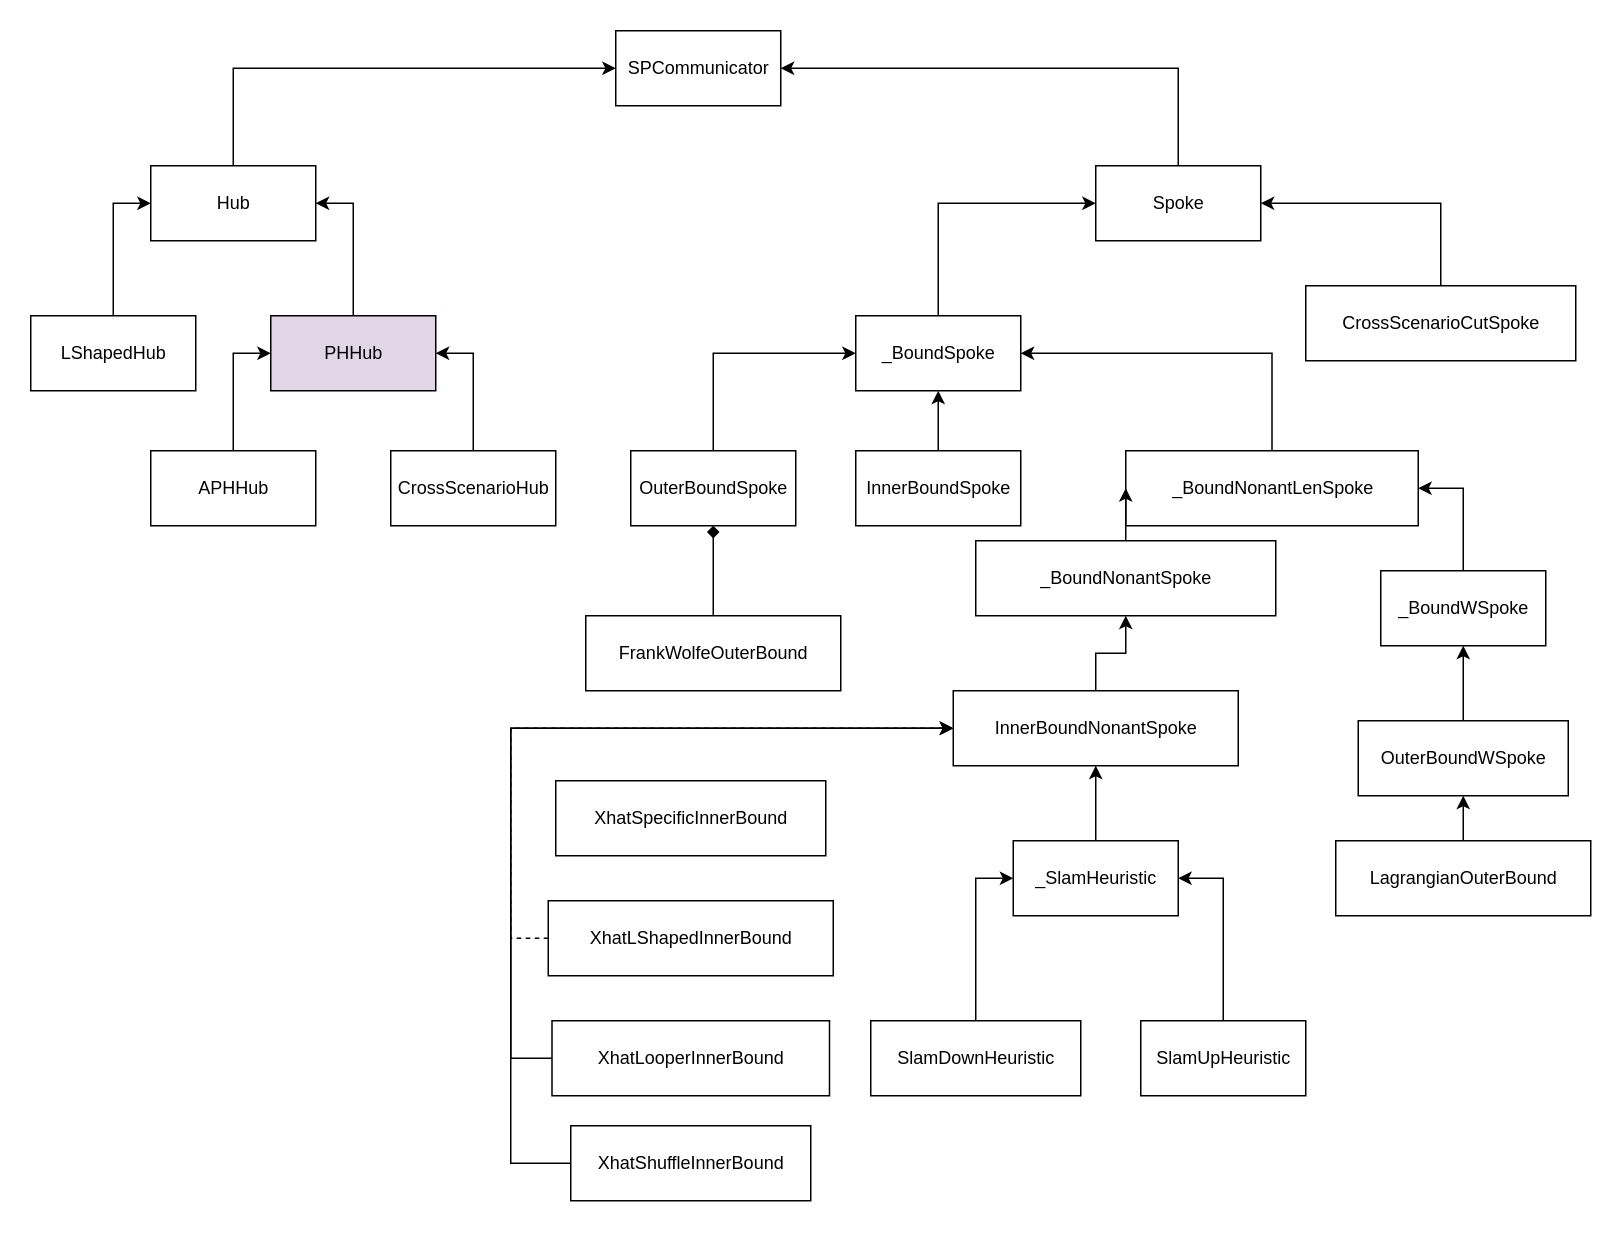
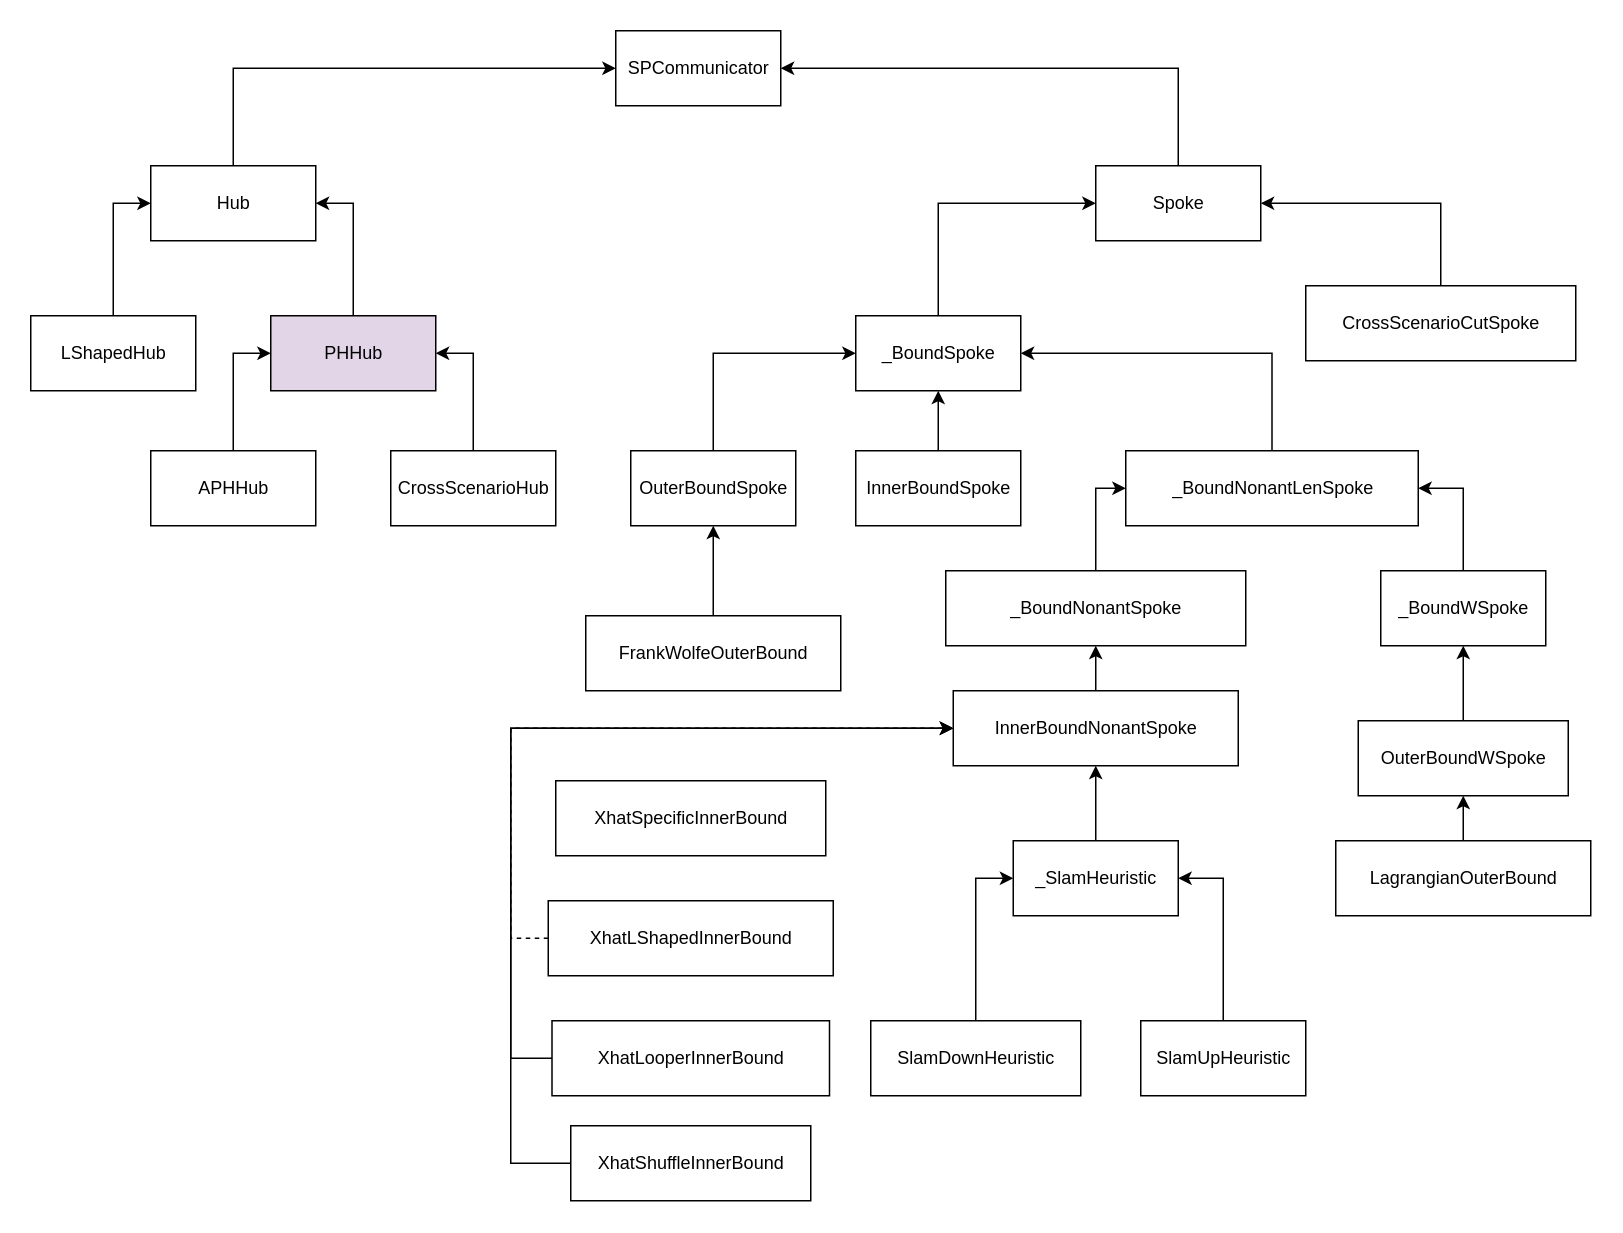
(713, 538) -> (713, 537)
(1126, 578) -> (1096, 608)
